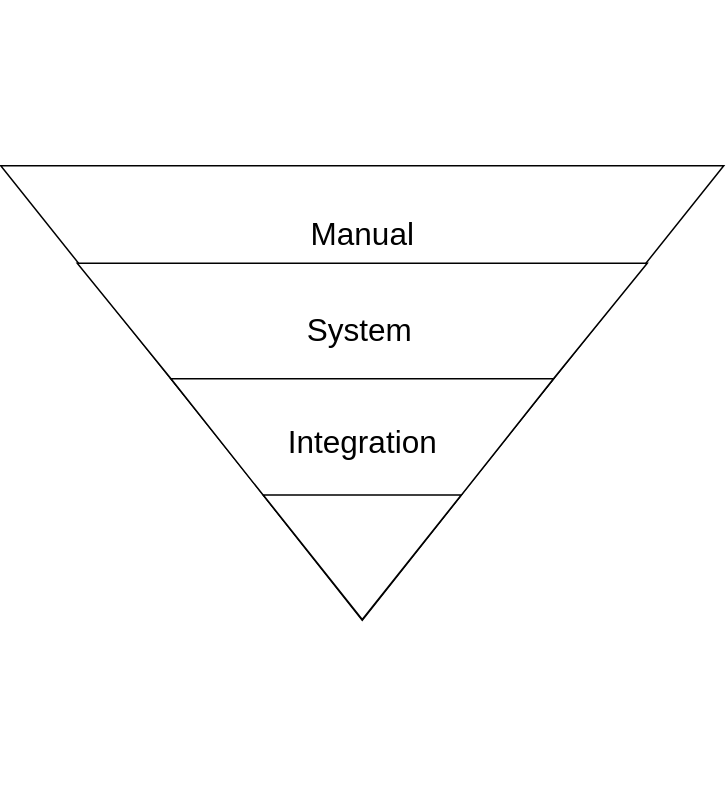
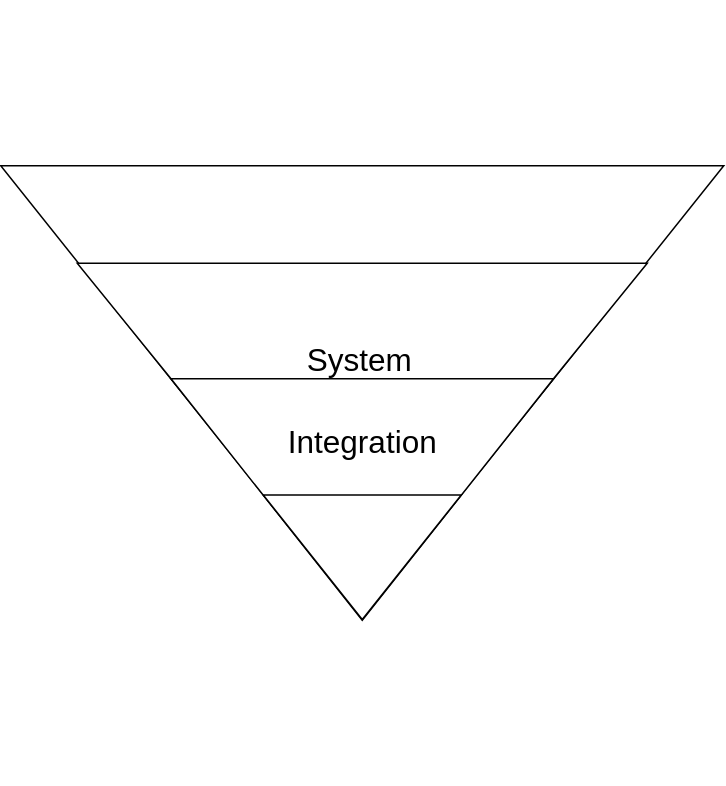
(362, 226) -> none
(359, 332) -> (359, 362)
